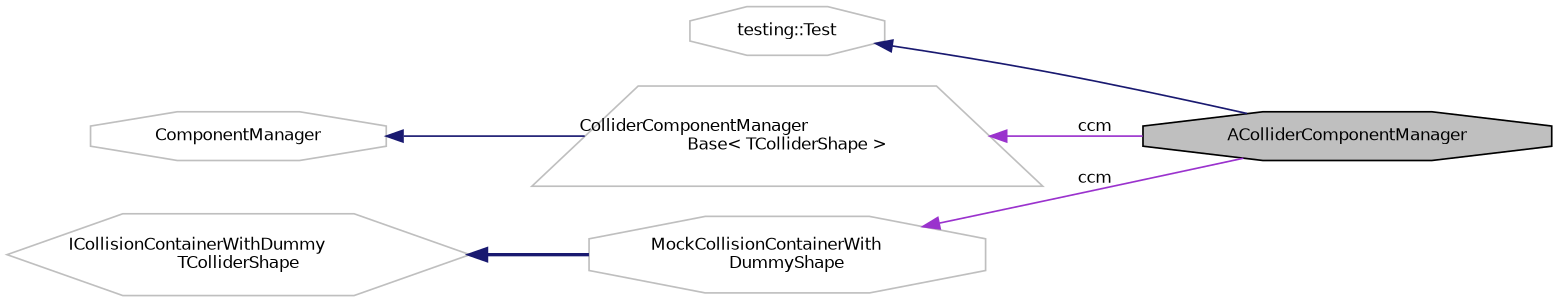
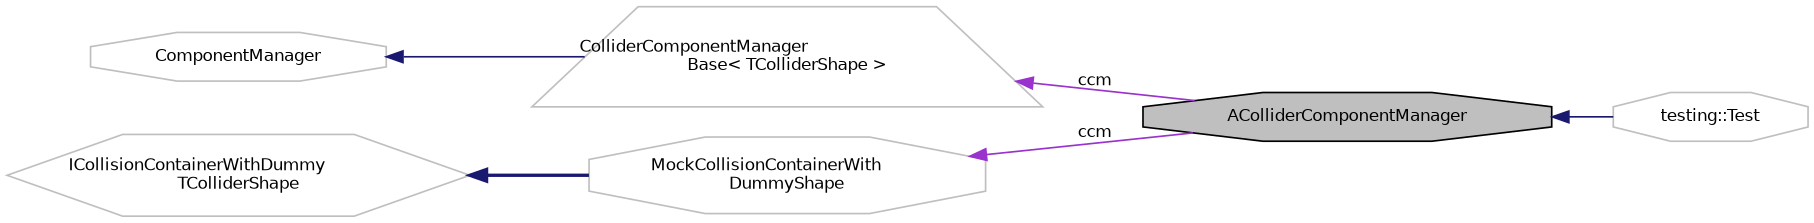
(1070, 76) -> (1591, 117)
